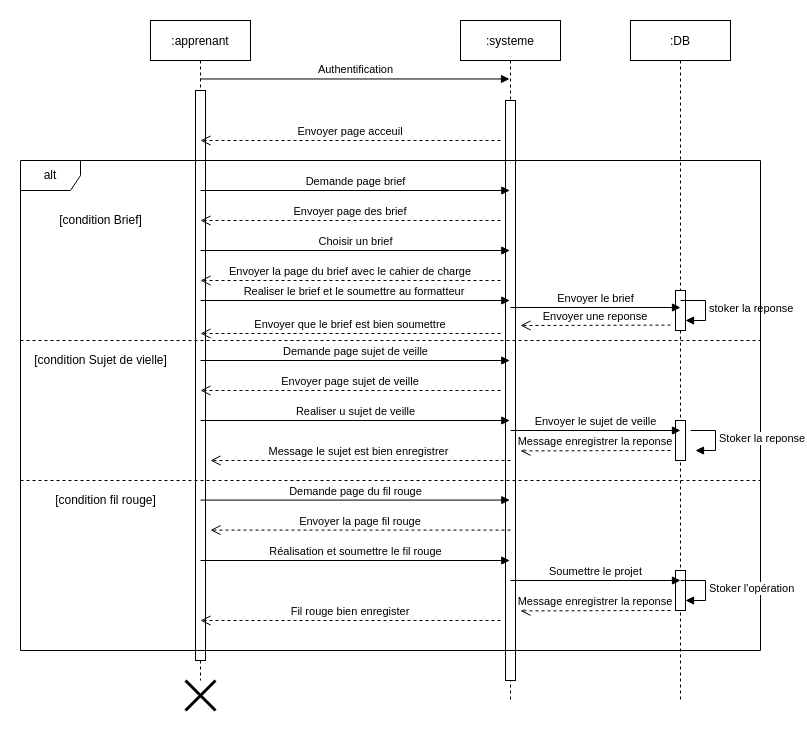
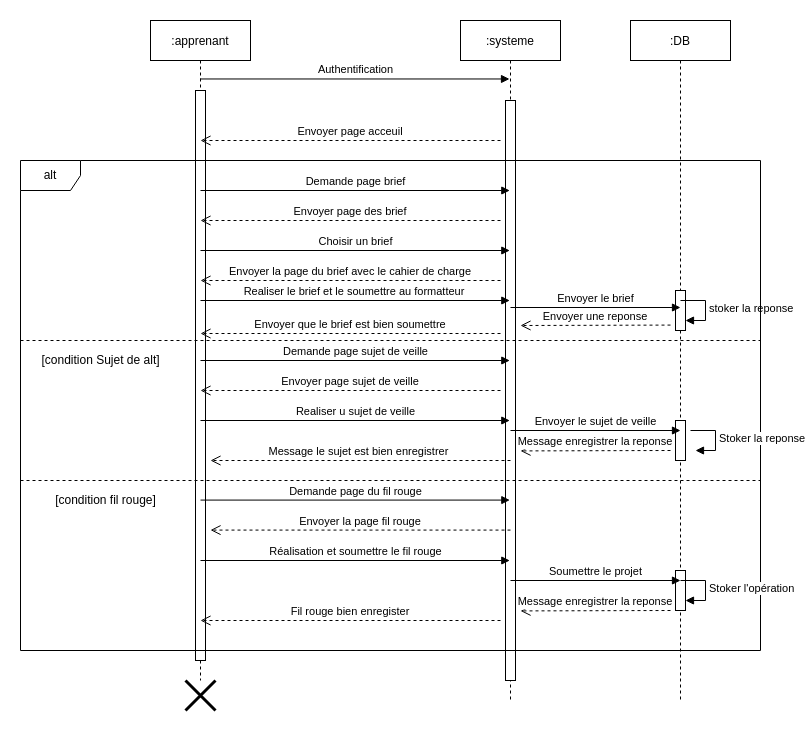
(101, 221) -> none
(101, 361) -> (101, 361)
